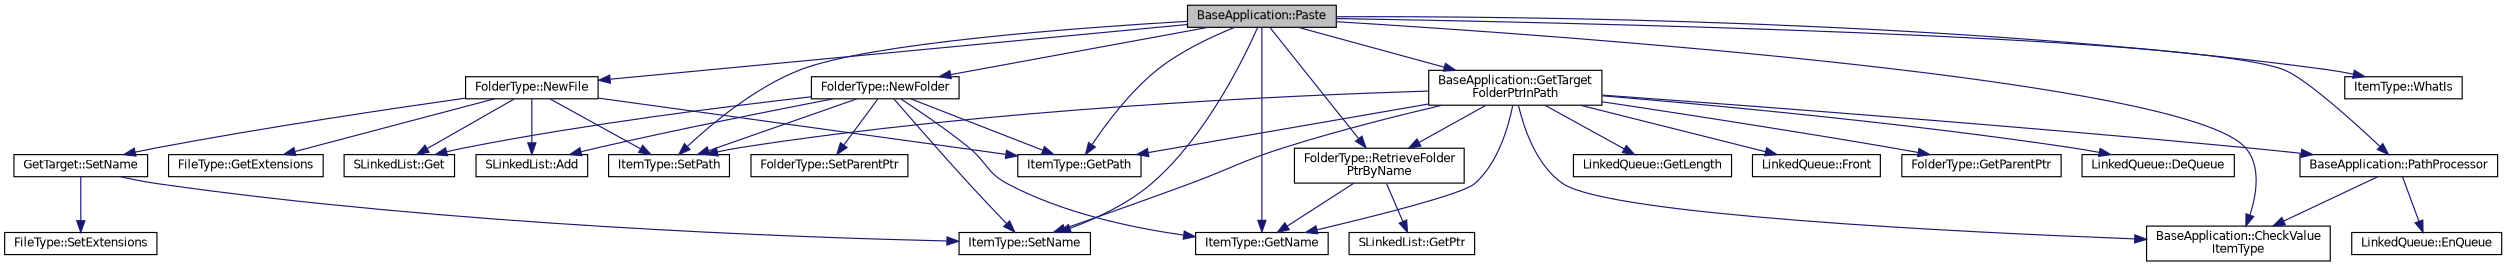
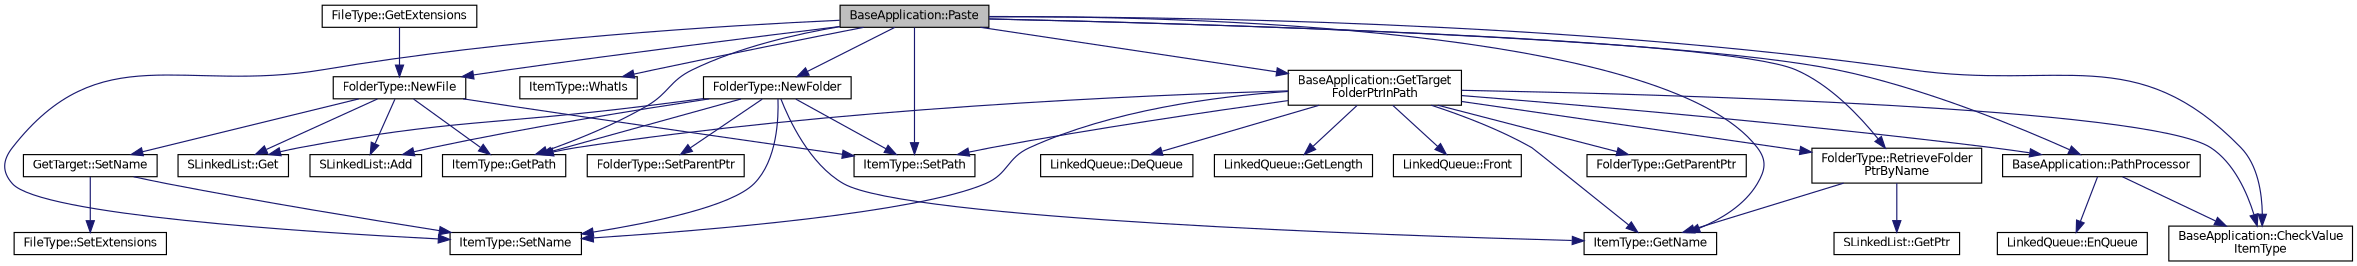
(395, 125) -> (400, 46)
